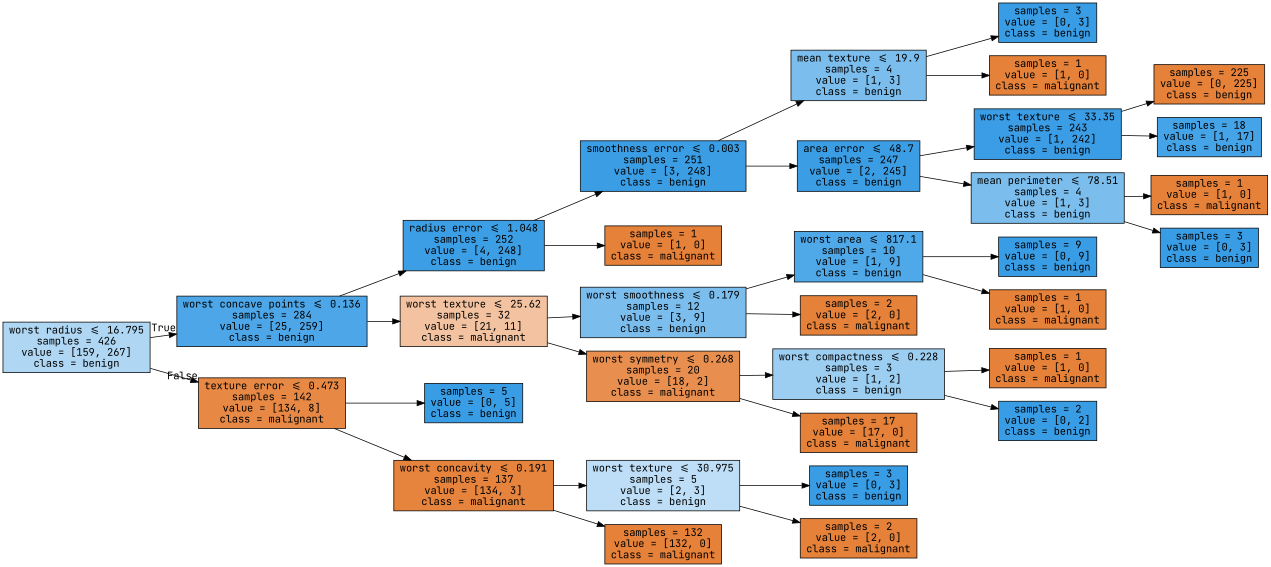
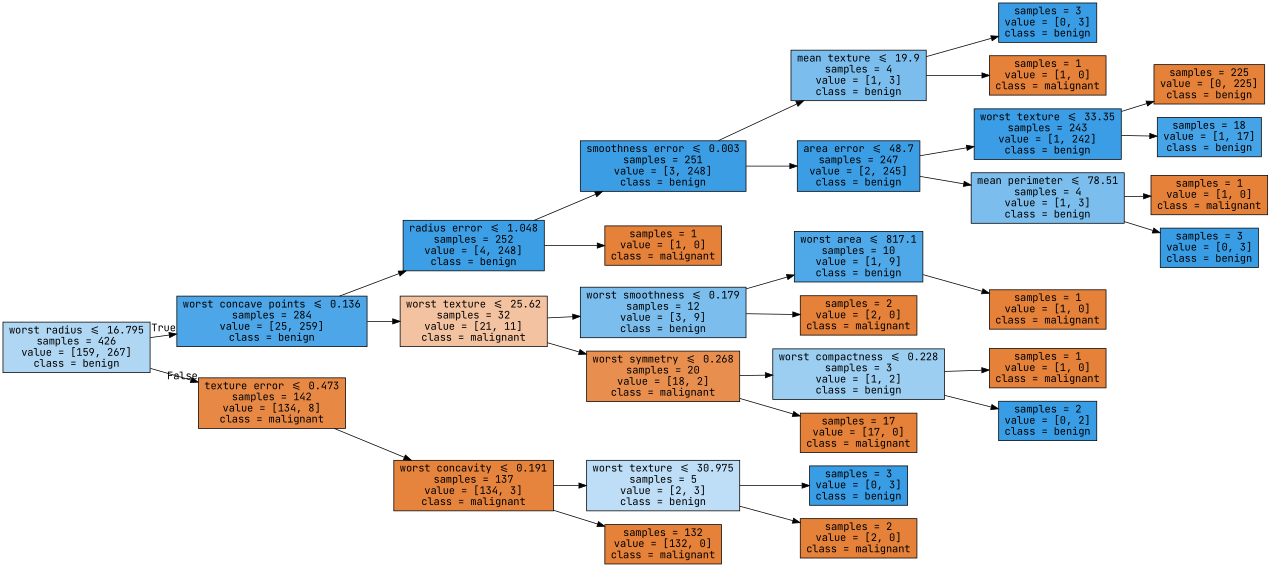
(1048, 257) -> none
(474, 403) -> none
